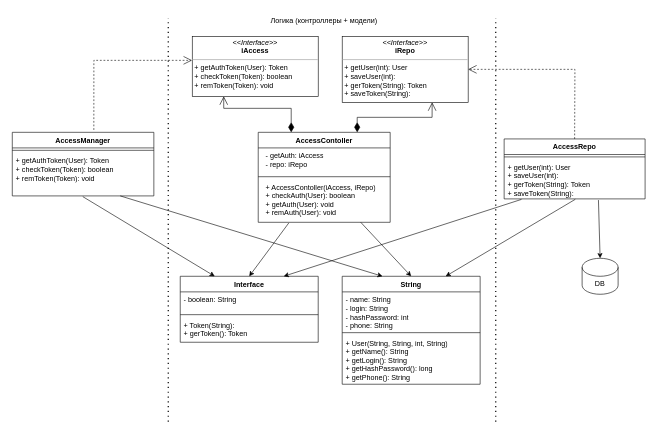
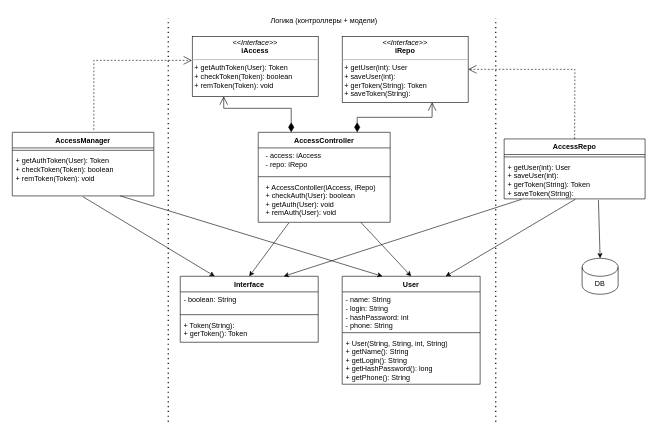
(324, 141) -> (324, 141)
(294, 161) -> (292, 161)
(411, 285) -> (411, 285)
